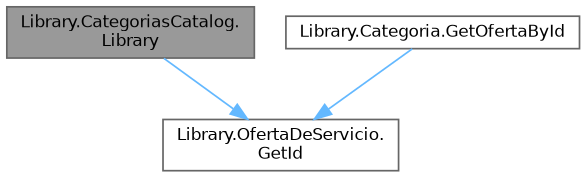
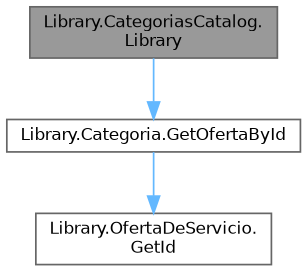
(199, 84) -> (154, 80)
